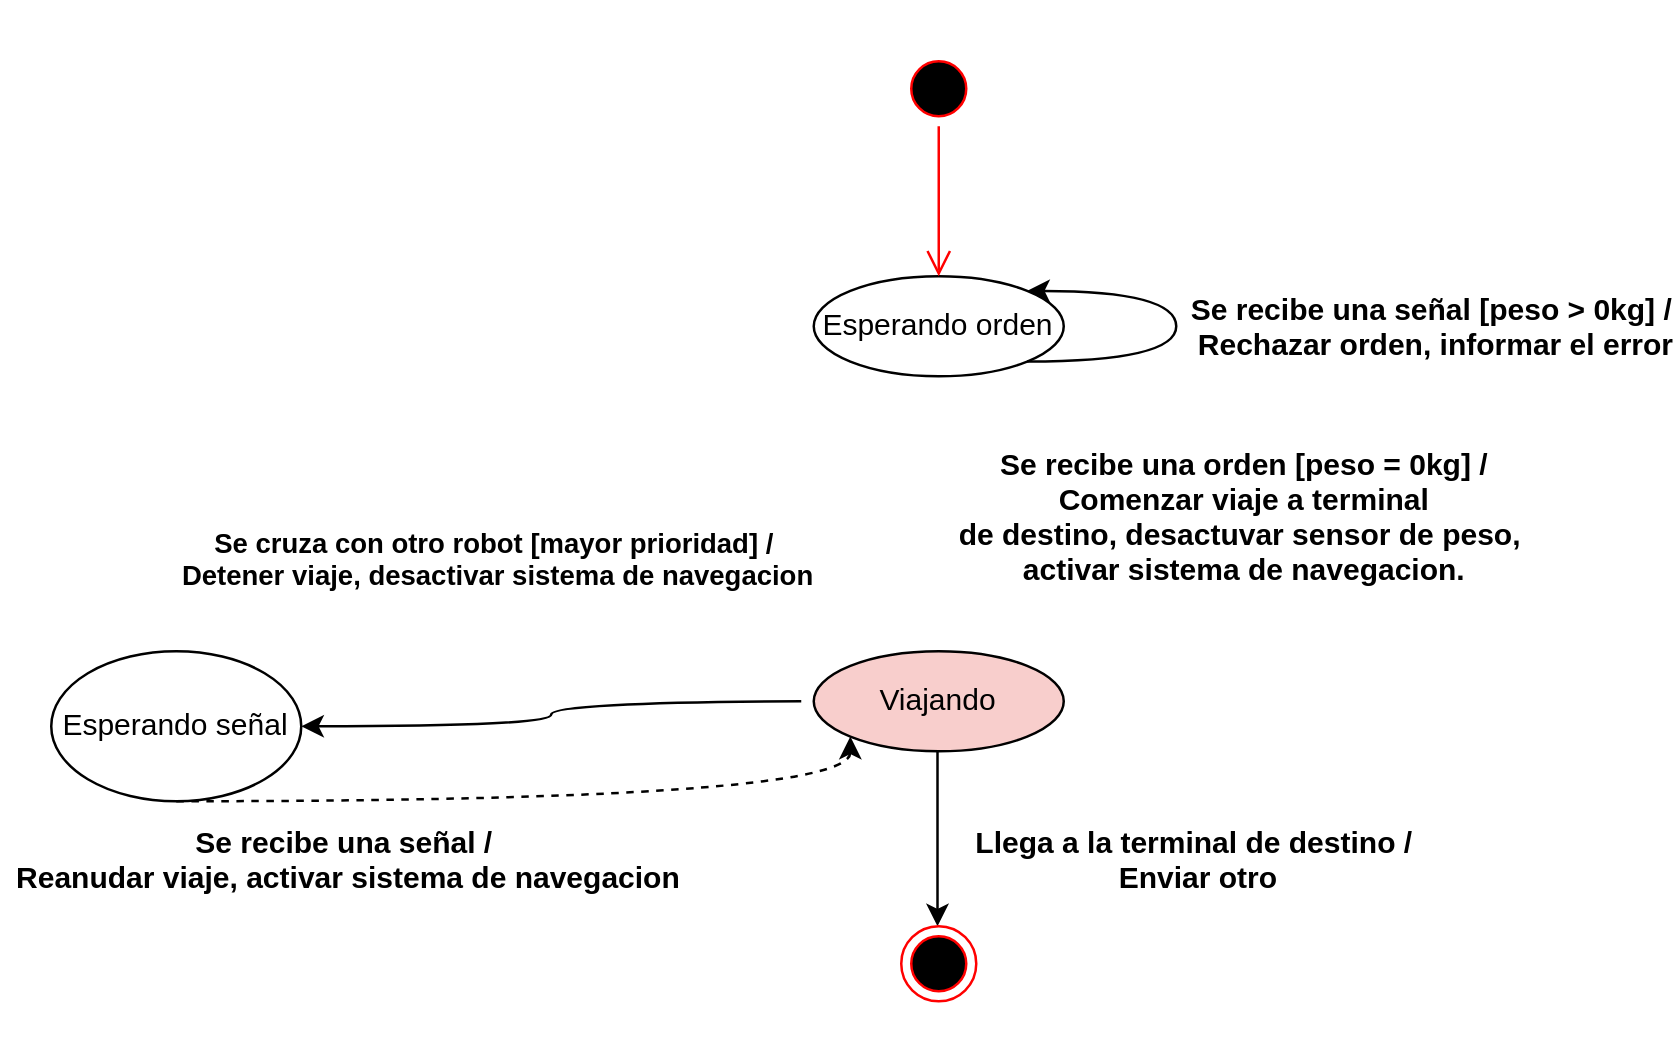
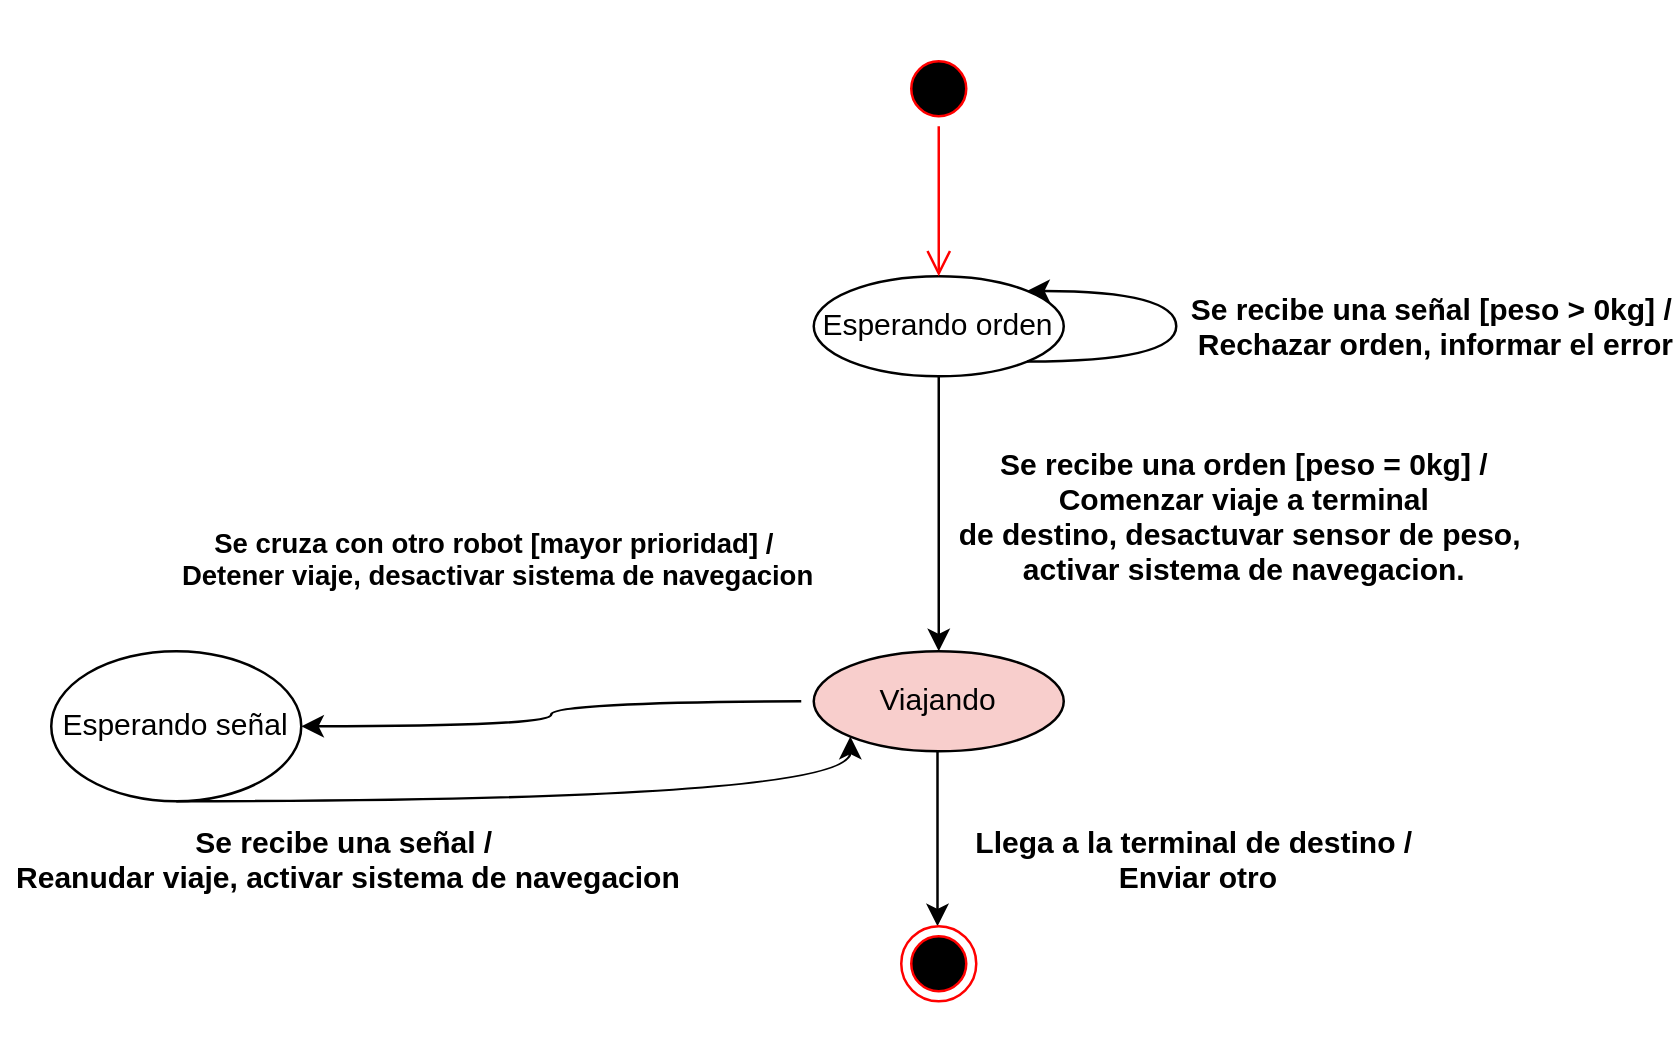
none -> (939, 507)
(522, 797) -> (522, 797)
